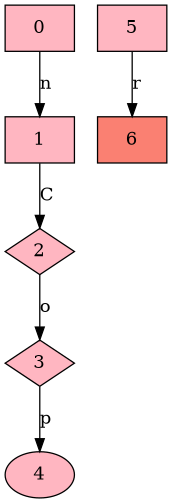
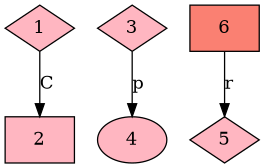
(40, 28) -> none
(132, 28) -> (225, 140)
(132, 78) -> (225, 78)
(40, 140) -> (40, 28)
(40, 252) -> (40, 140)
(40, 301) -> none
